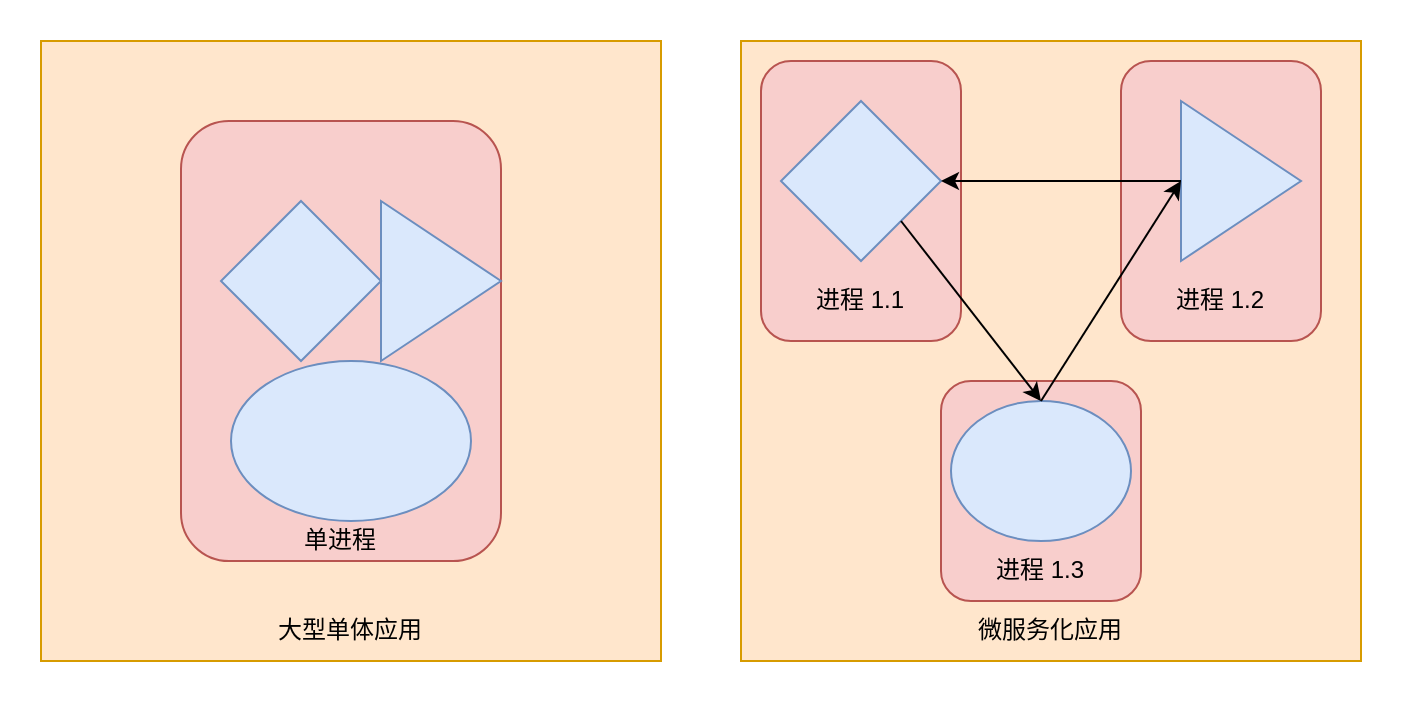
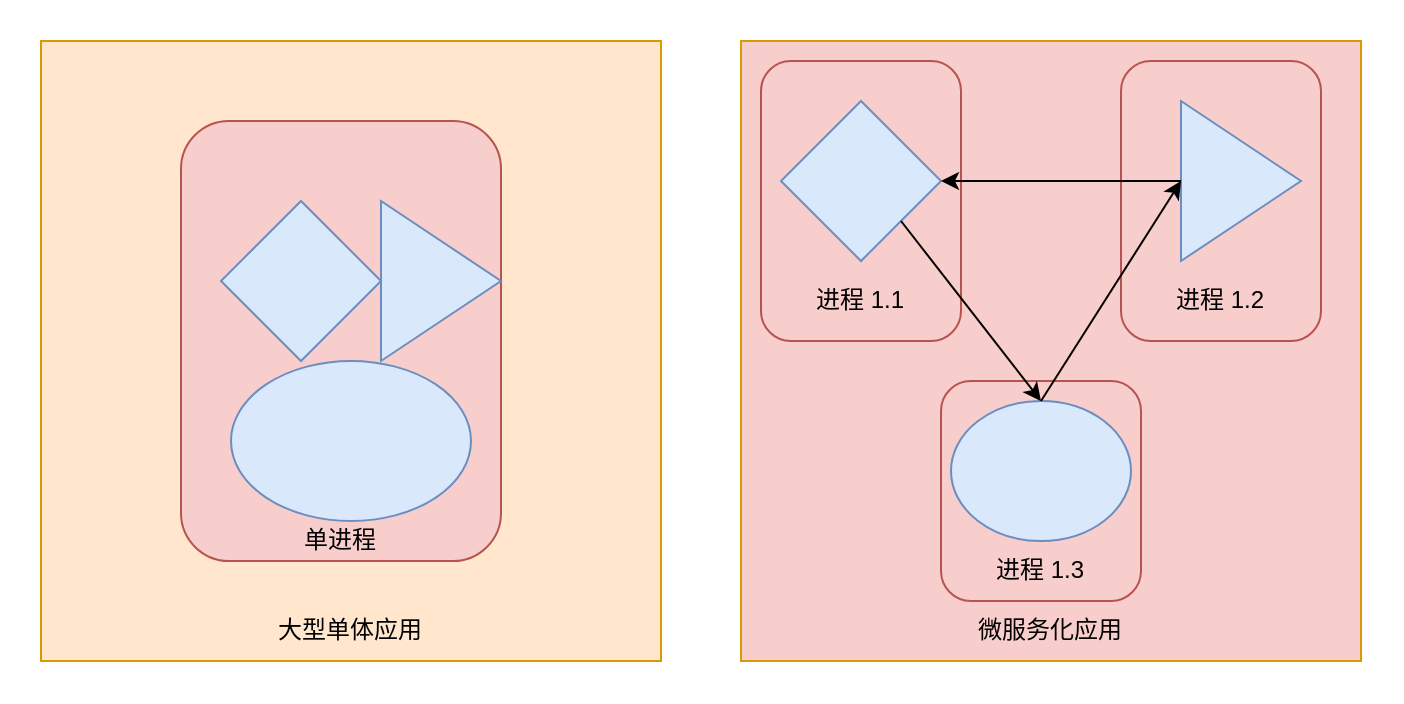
(1051, 351) -> (1051, 351)
